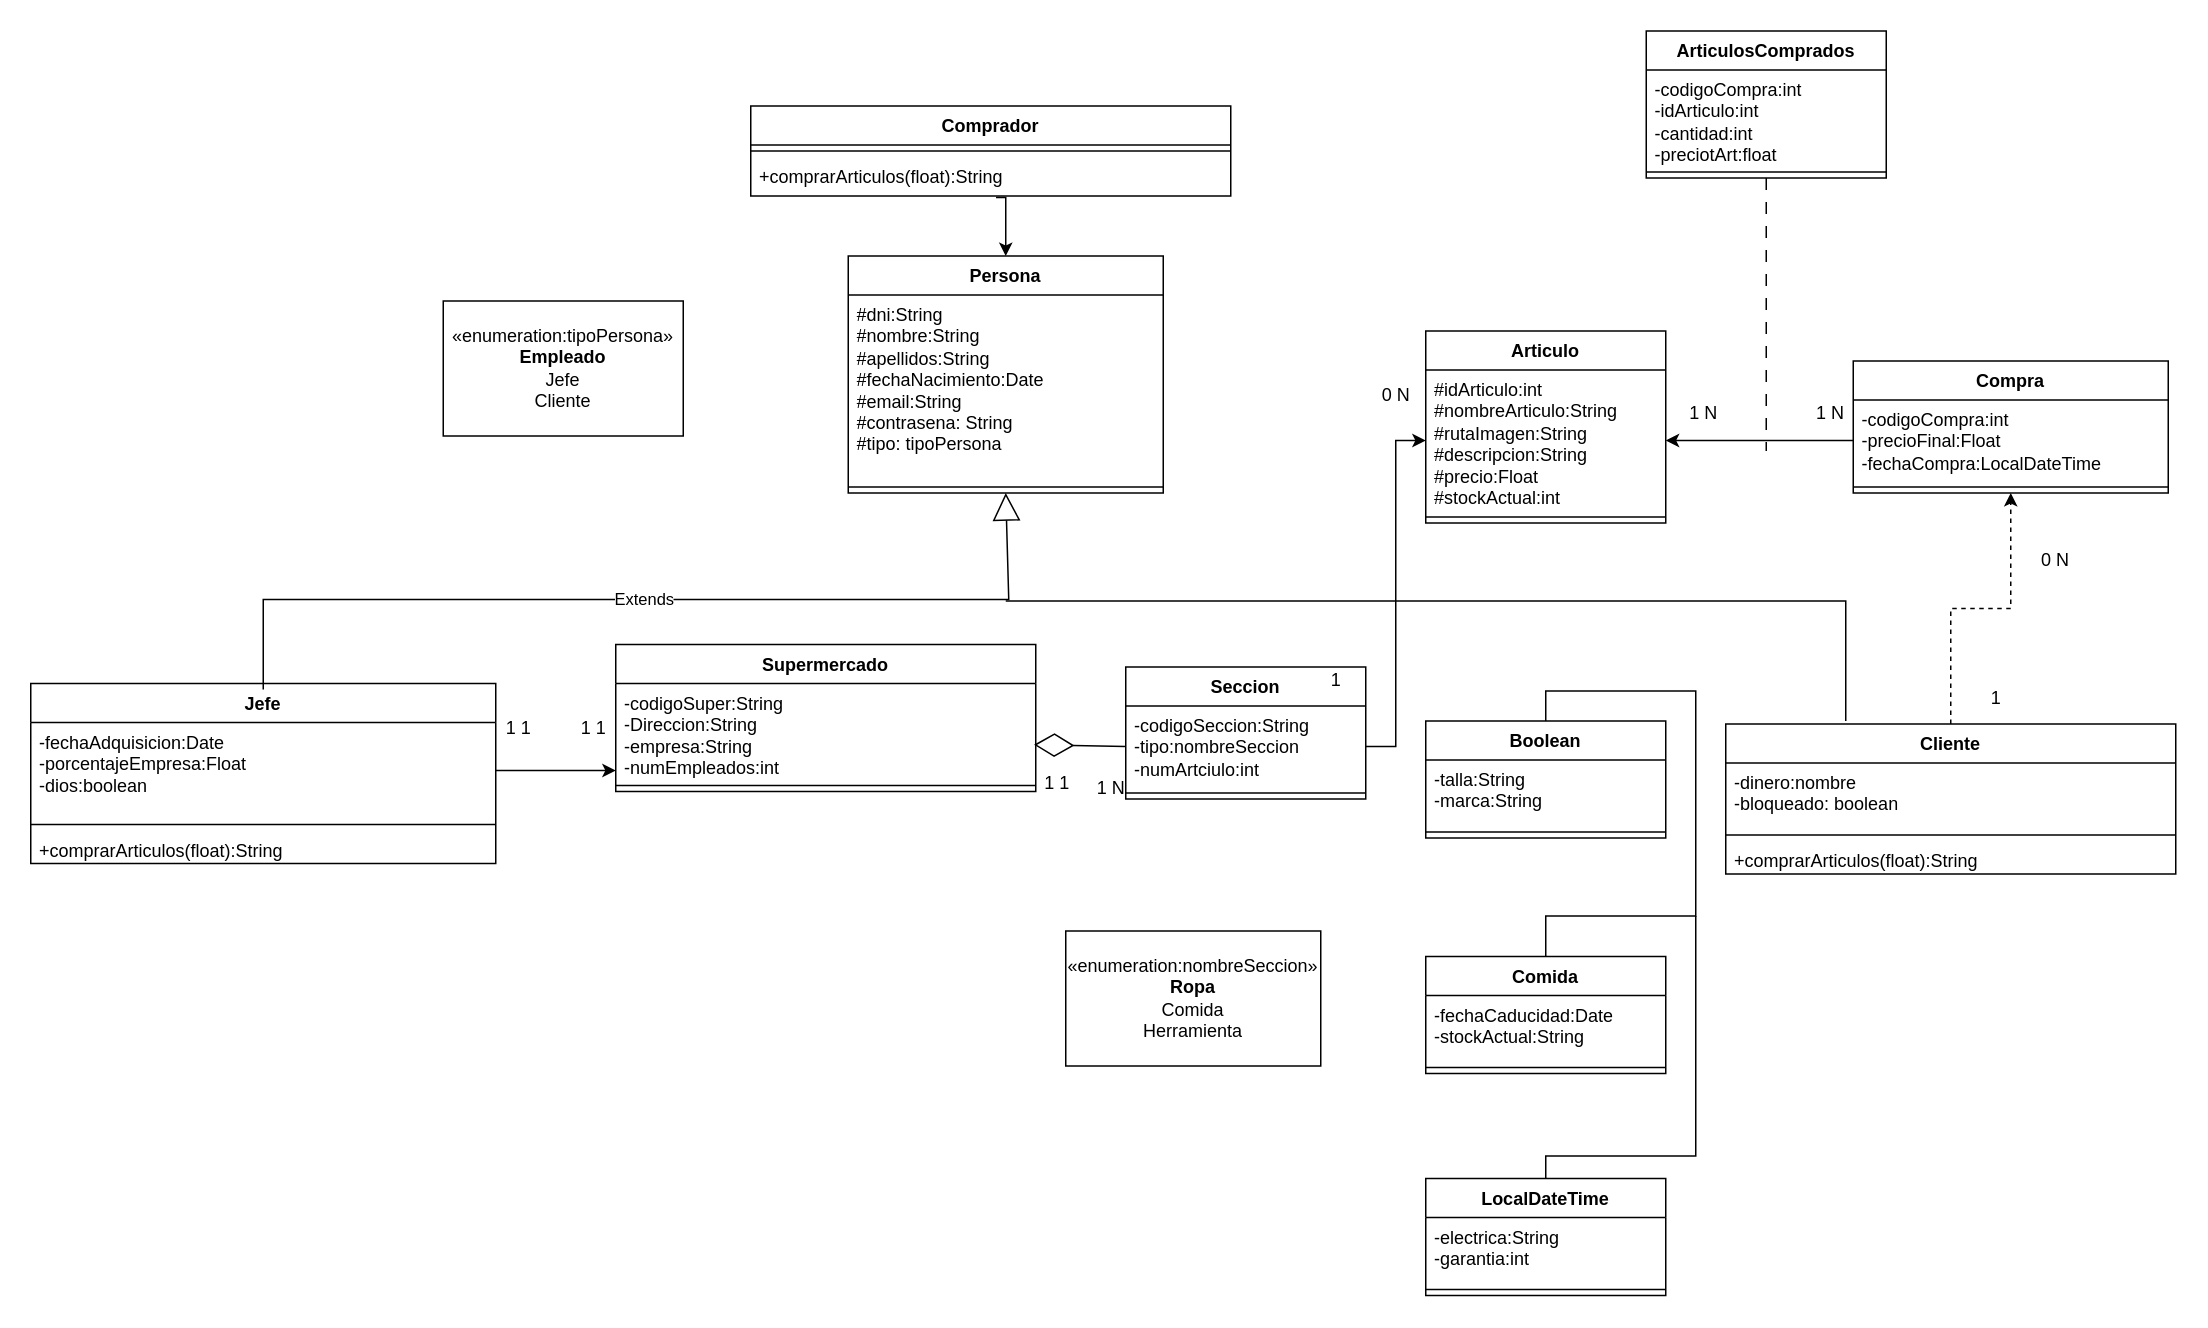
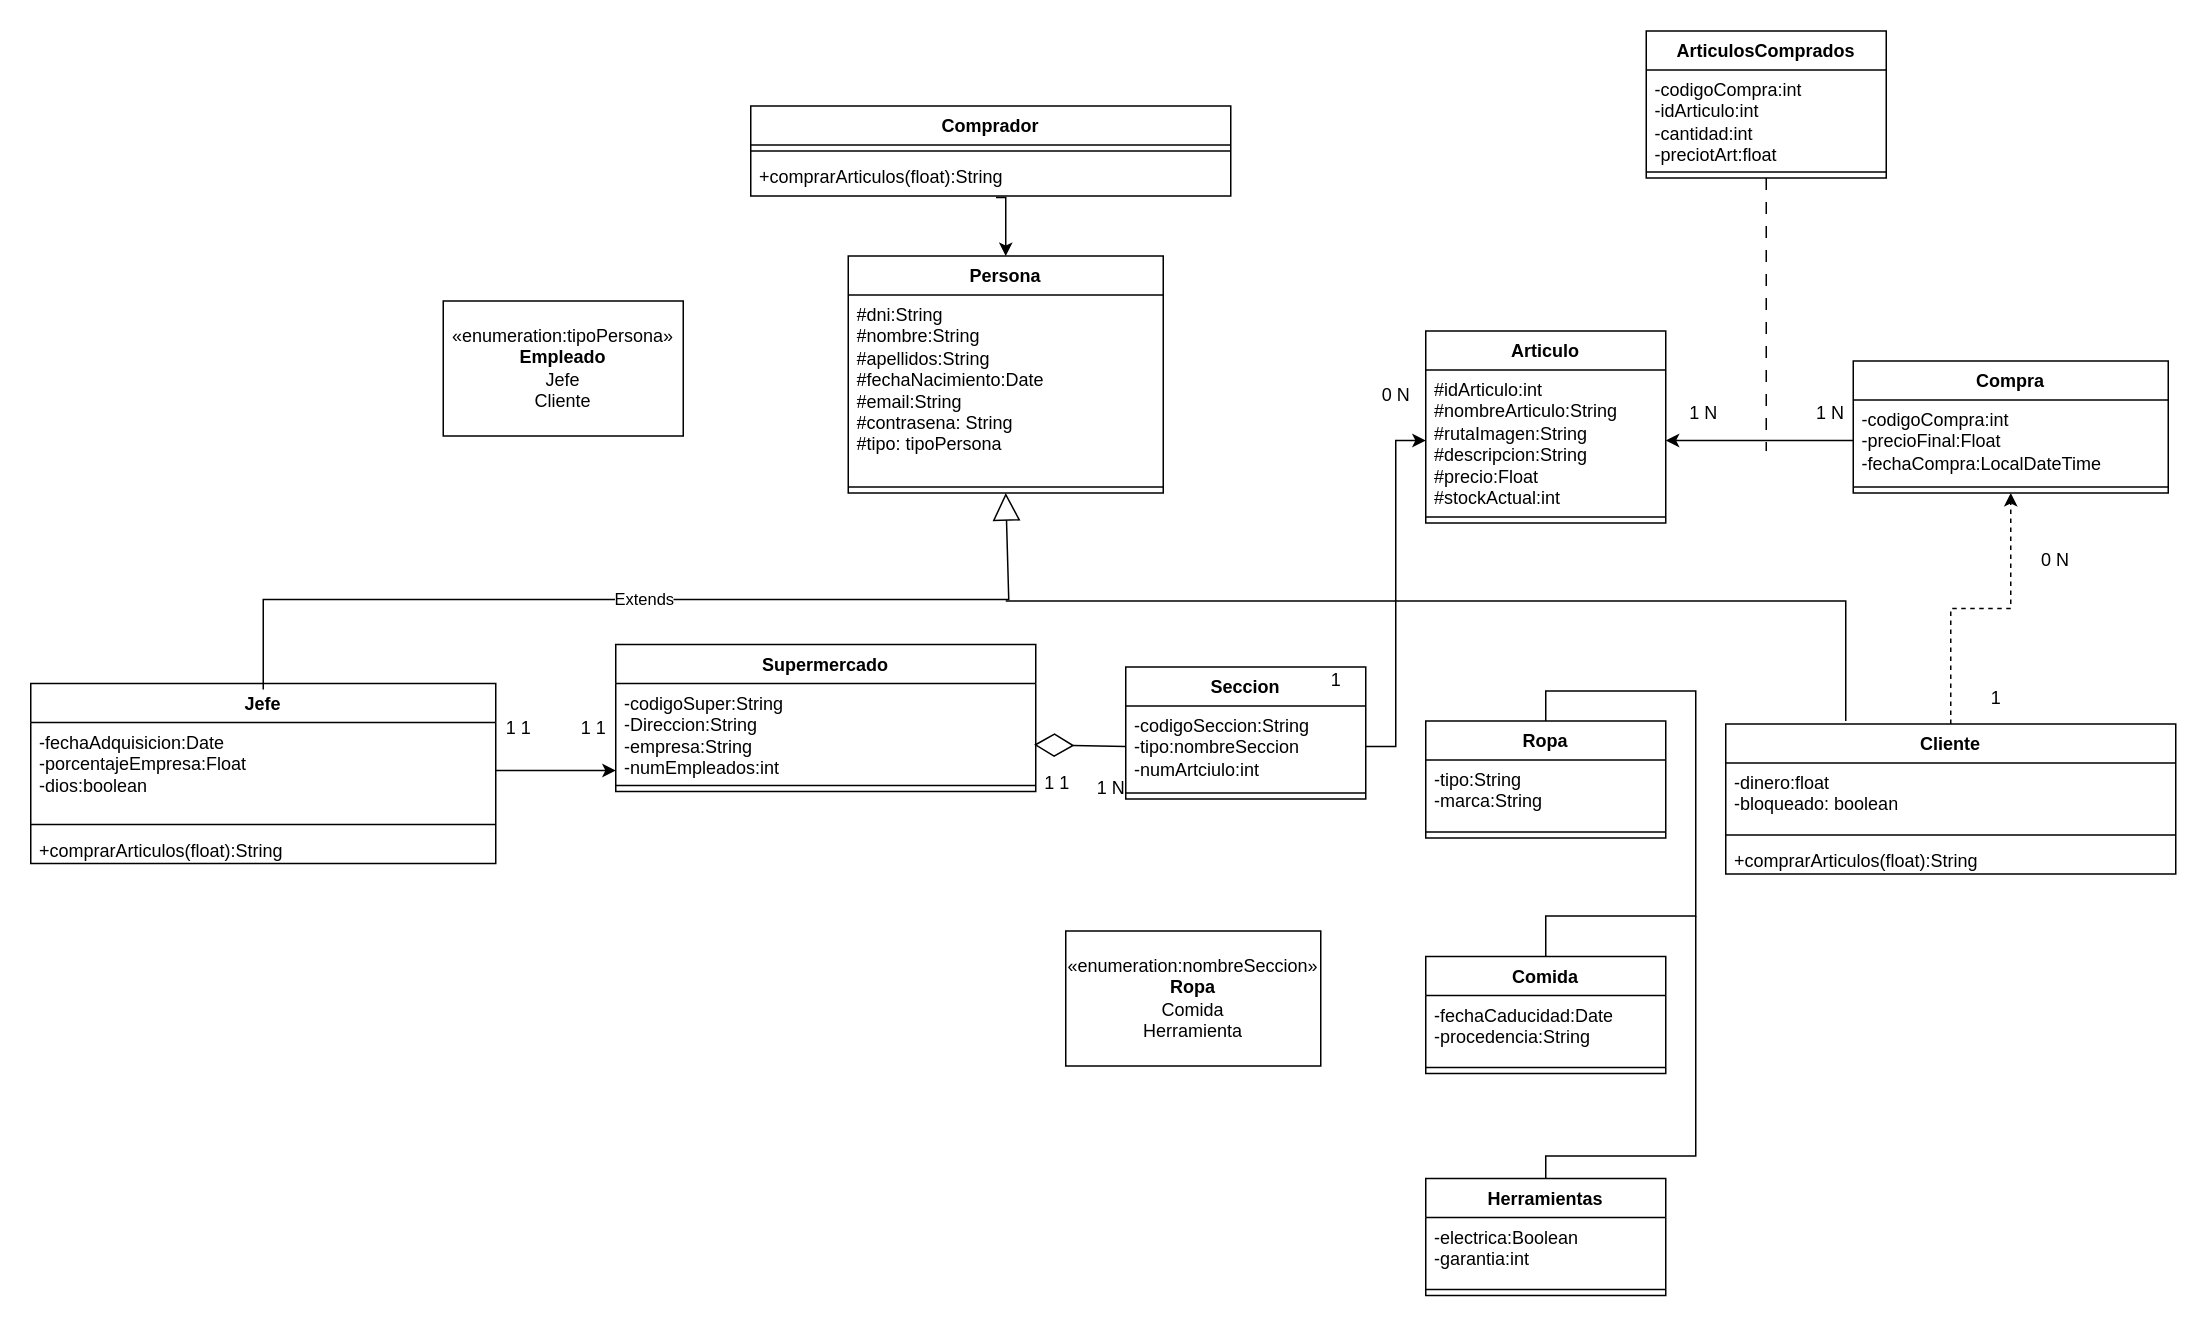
(1546, 742) -> (1546, 742)
(1496, 792) -> (1496, 792)
(1821, 795) -> (1821, 795)
(1531, 1027) -> (1531, 1027)
(1546, 1200) -> (1546, 1200)
(1511, 1249) -> (1516, 1249)
